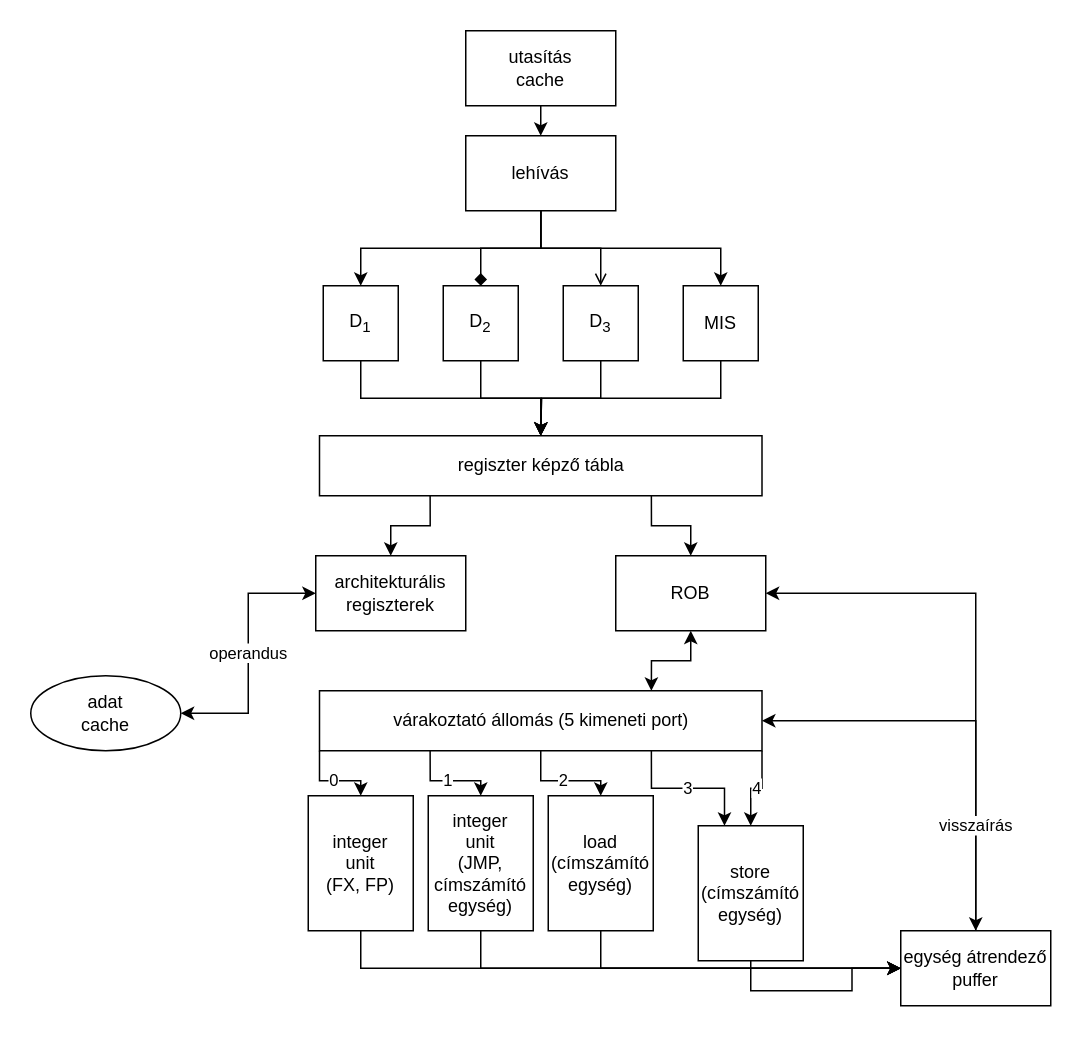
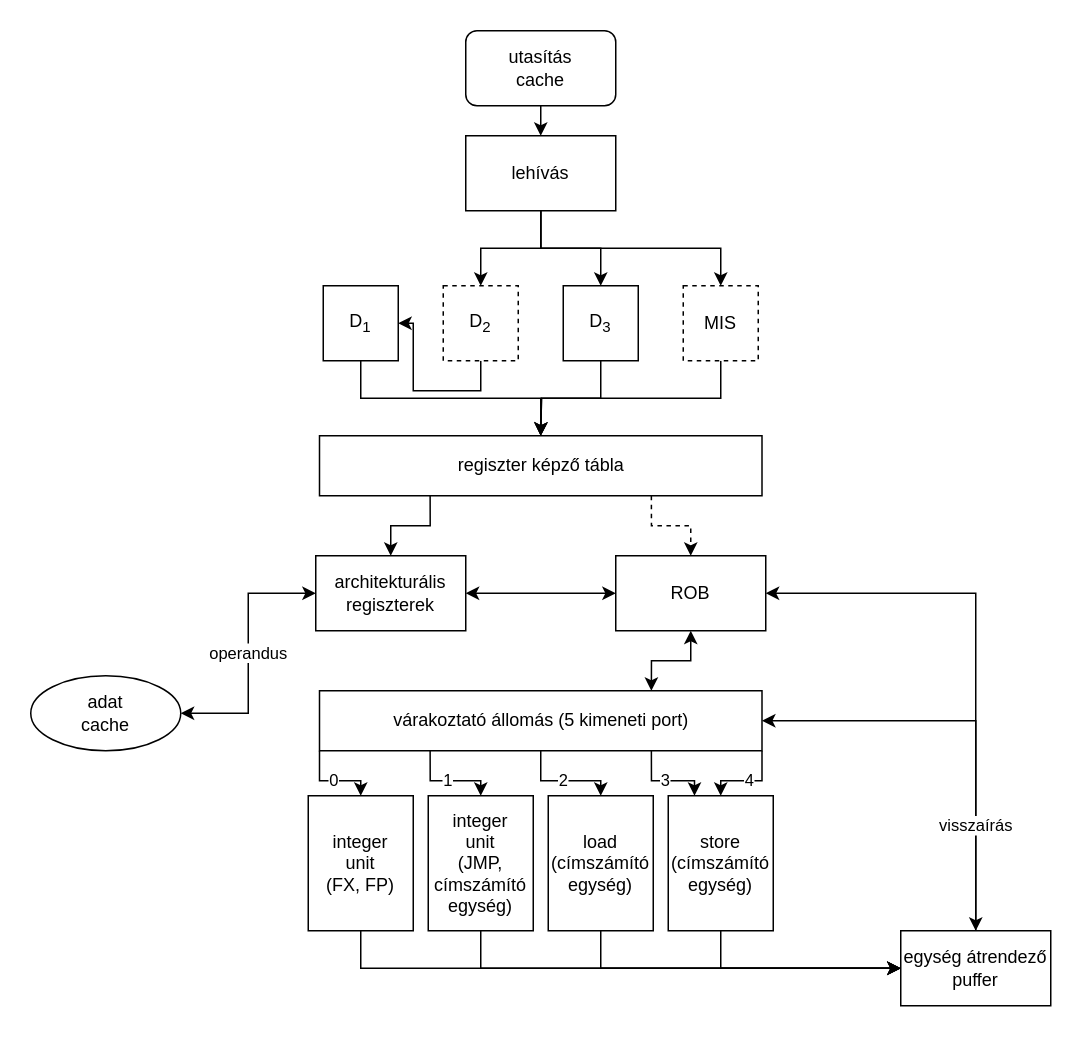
(541, 68) -> (541, 68)
(406, 248) -> none
(481, 273) -> (481, 274)
(601, 276) -> (601, 274)
(481, 323) -> (481, 323)
(721, 323) -> (721, 323)
(481, 392) -> (413, 390)
(667, 526) -> (667, 526)
none -> (541, 593)
(751, 893) -> (721, 863)
